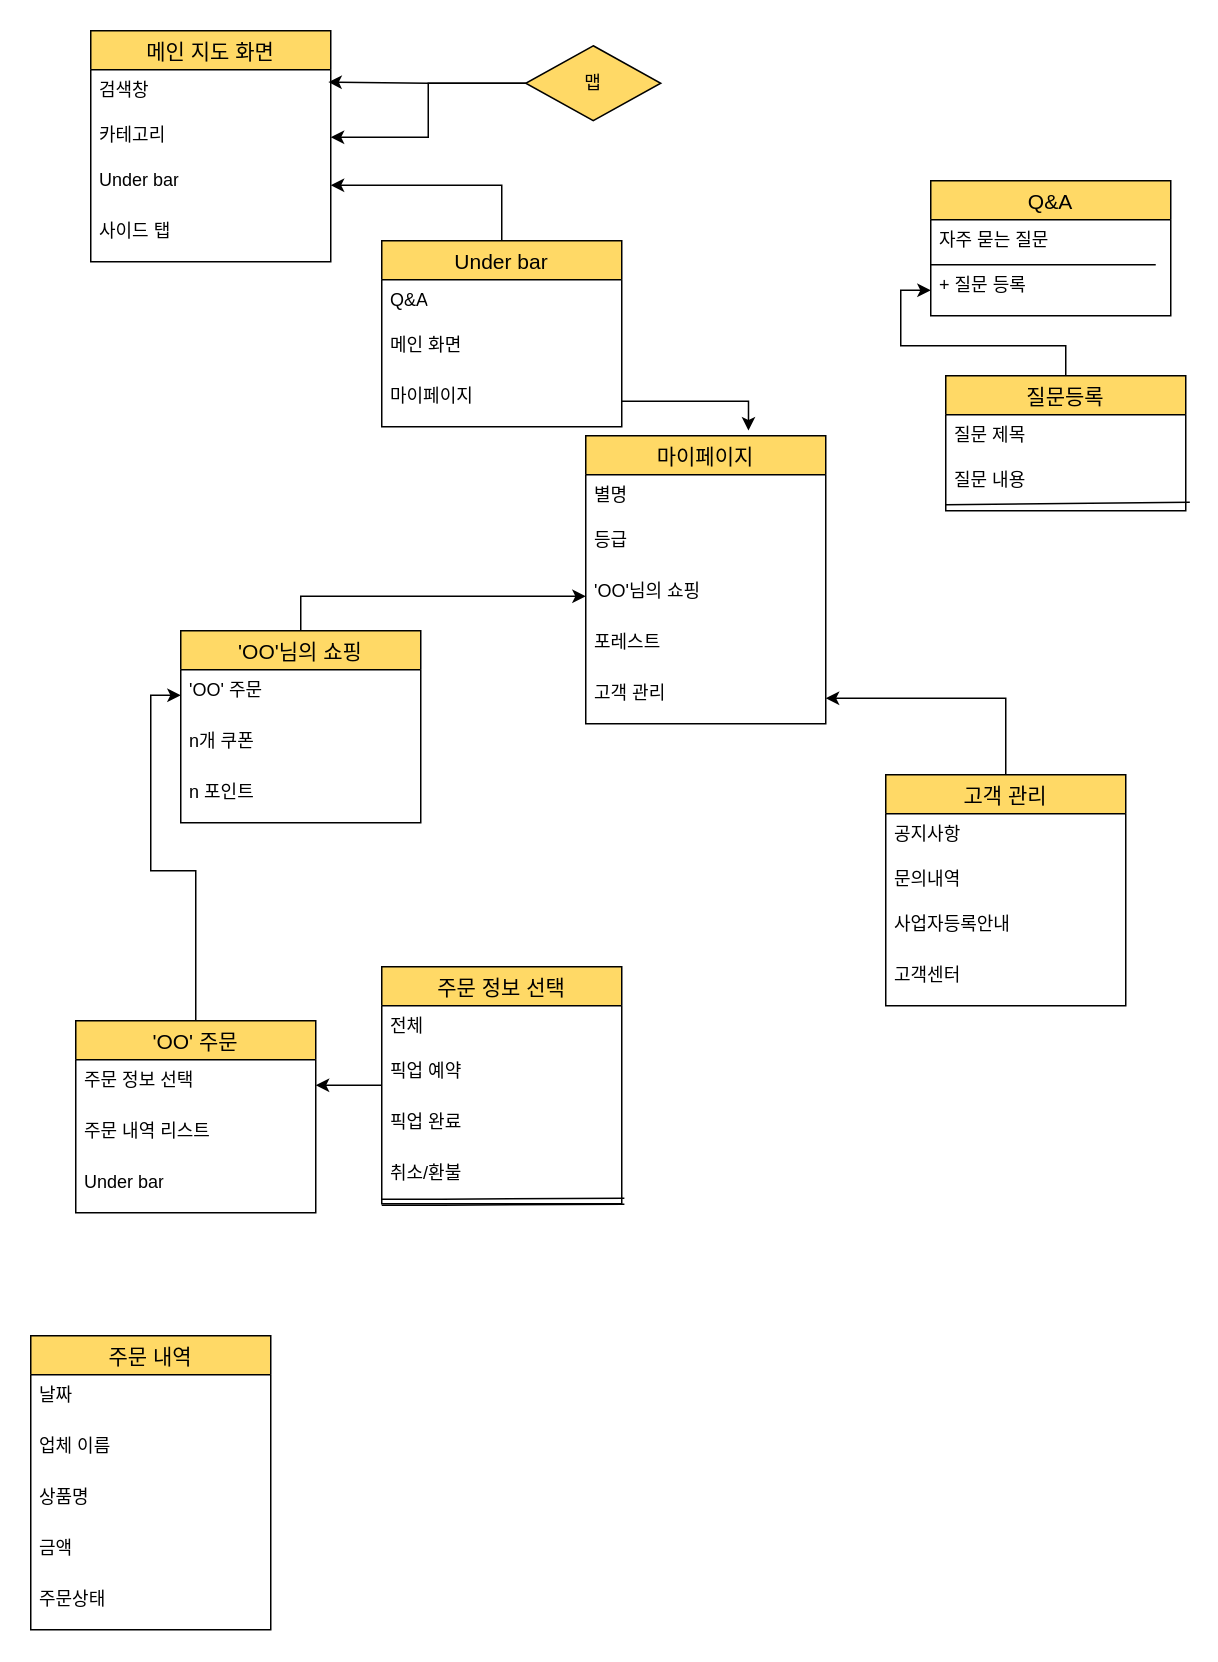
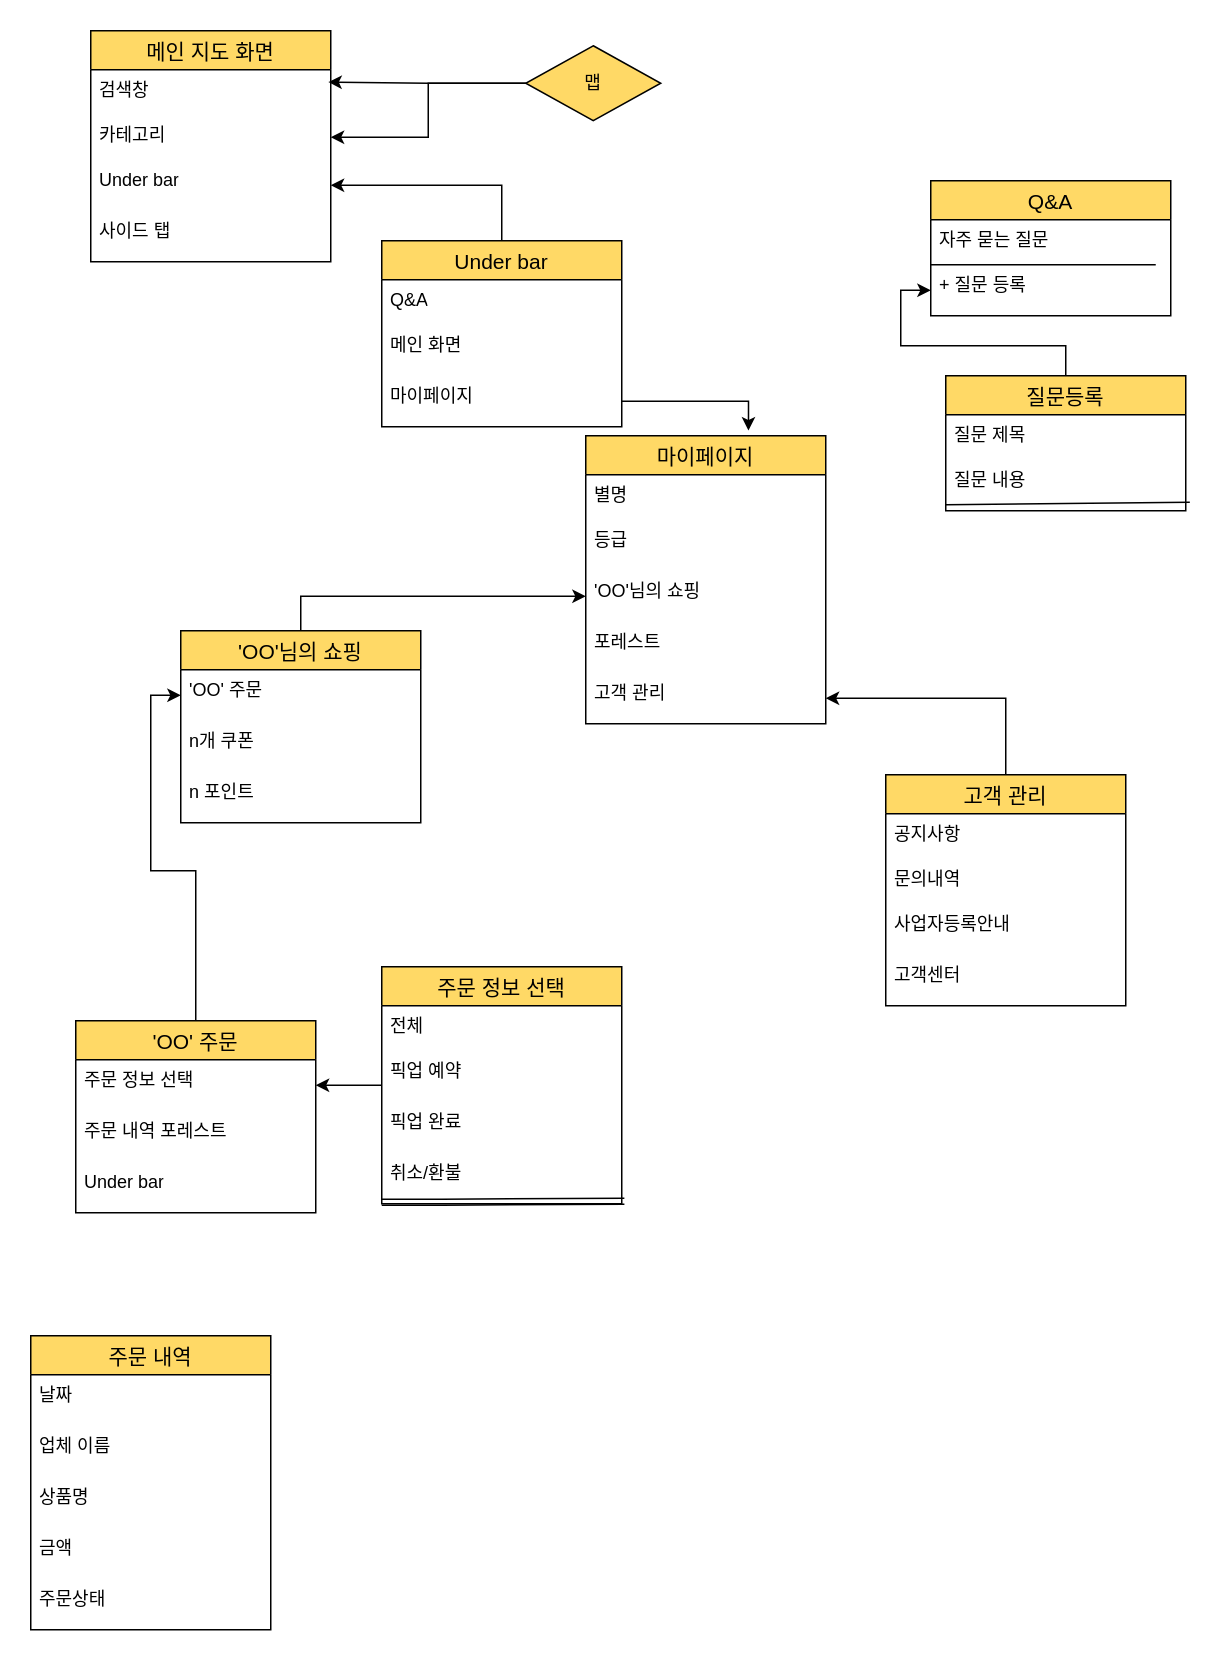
(153, 1132) -> (162, 1132)
